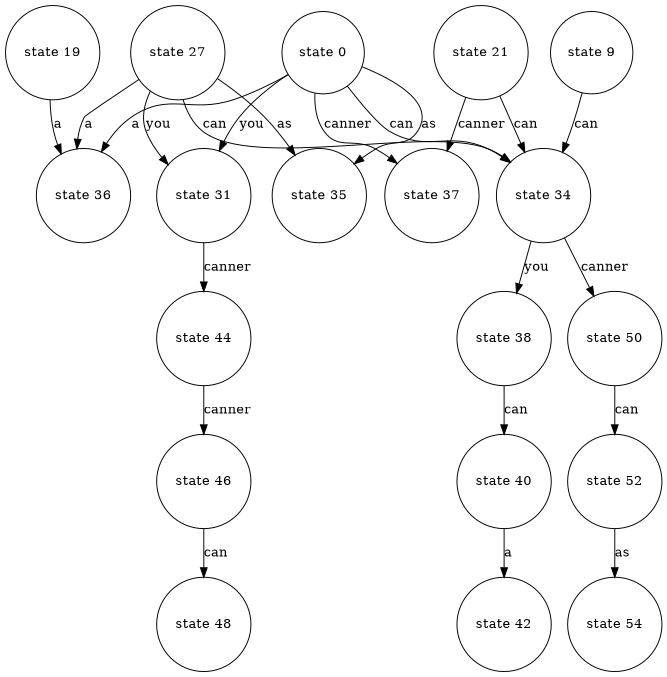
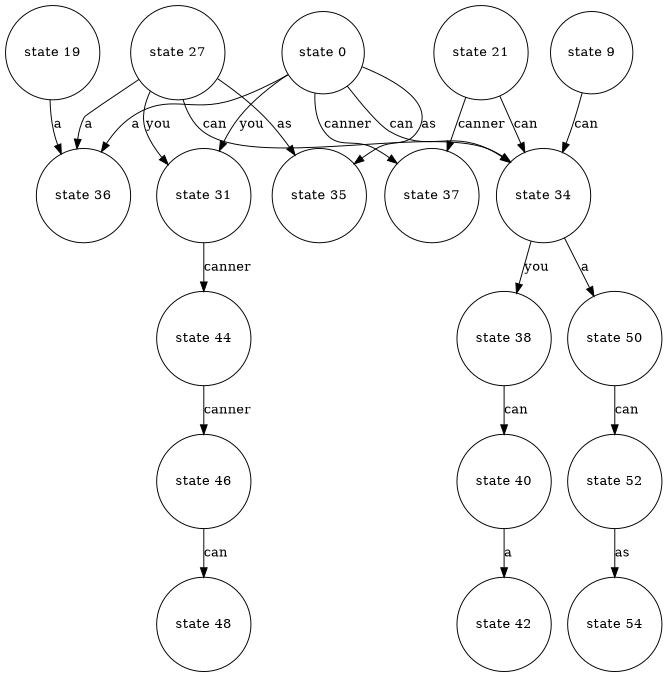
(605, 267) -> (585, 267)
